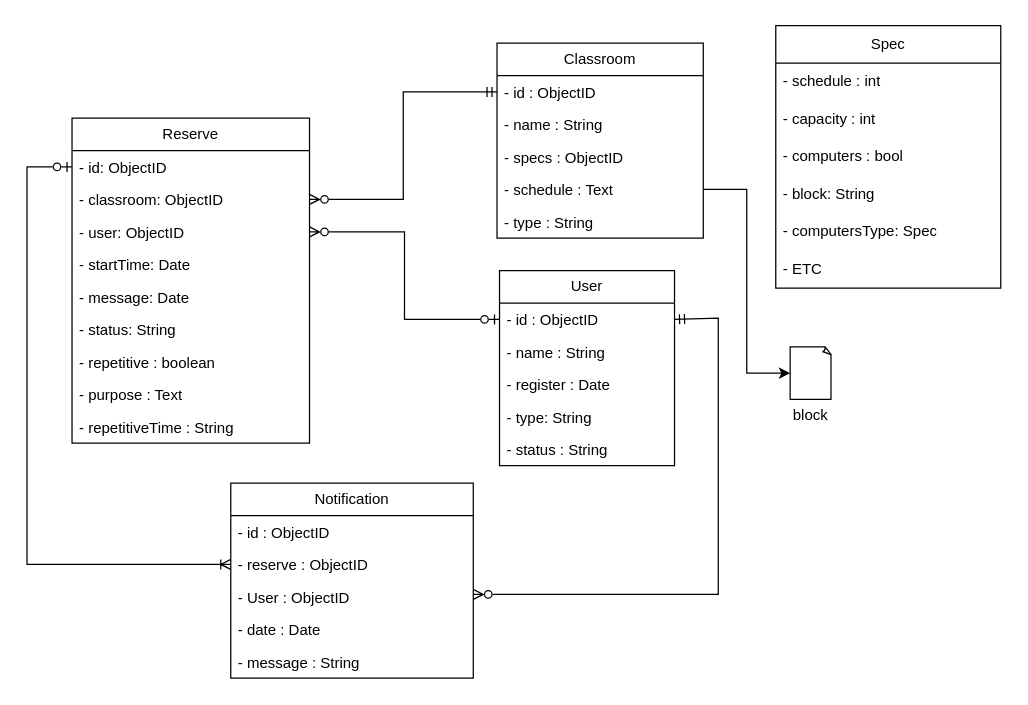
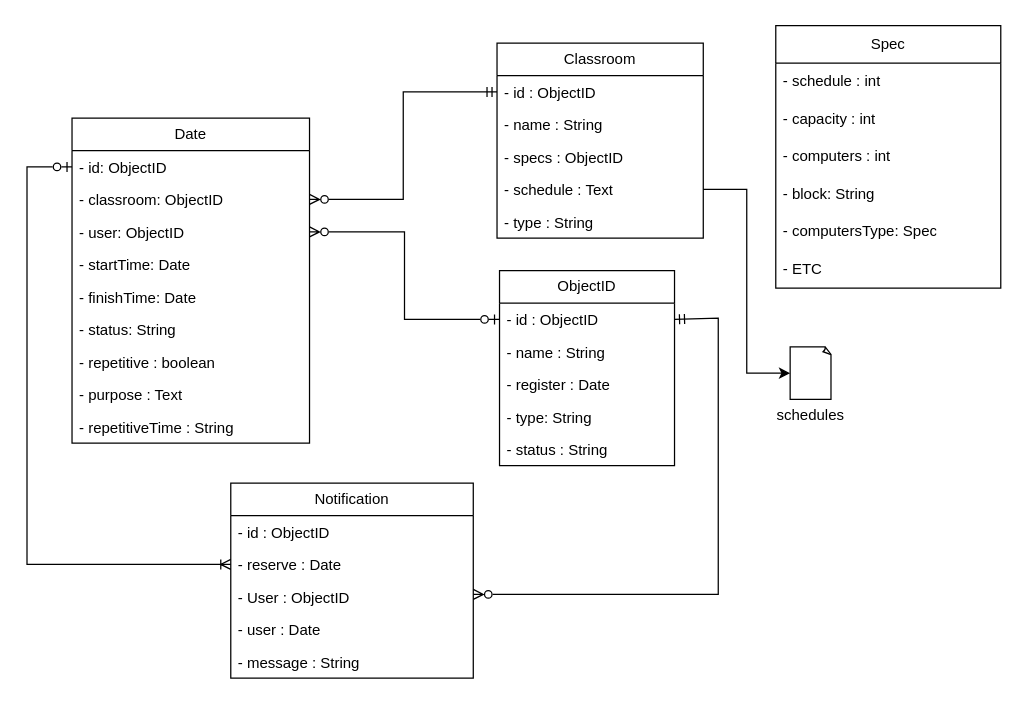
(191, 134) -> (191, 134)
(849, 157) -> (845, 157)
(587, 287) -> (587, 287)
(137, 298) -> (143, 298)
(811, 416) -> (811, 416)
(314, 566) -> (298, 566)
(285, 631) -> (285, 631)
